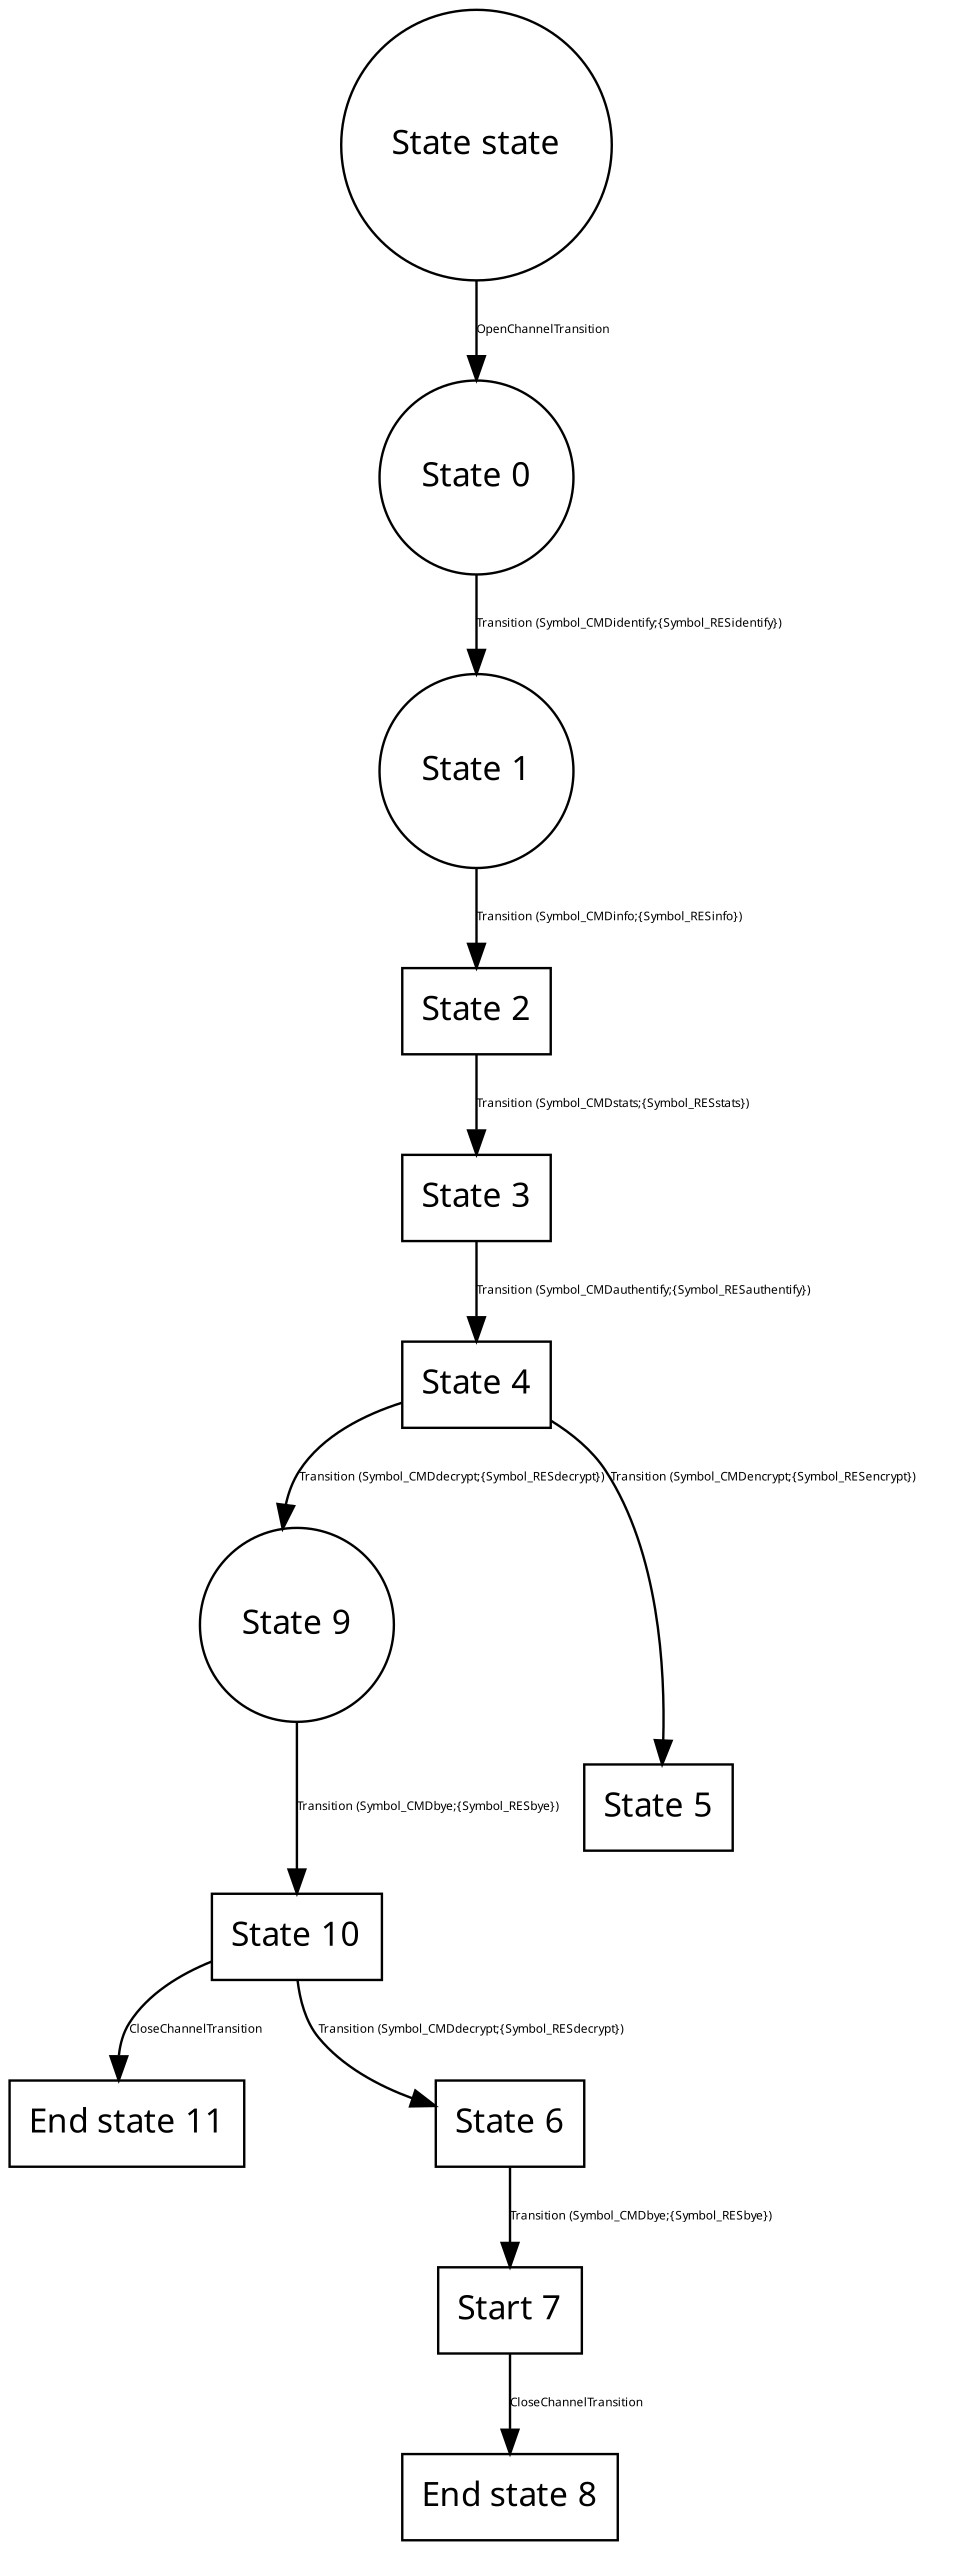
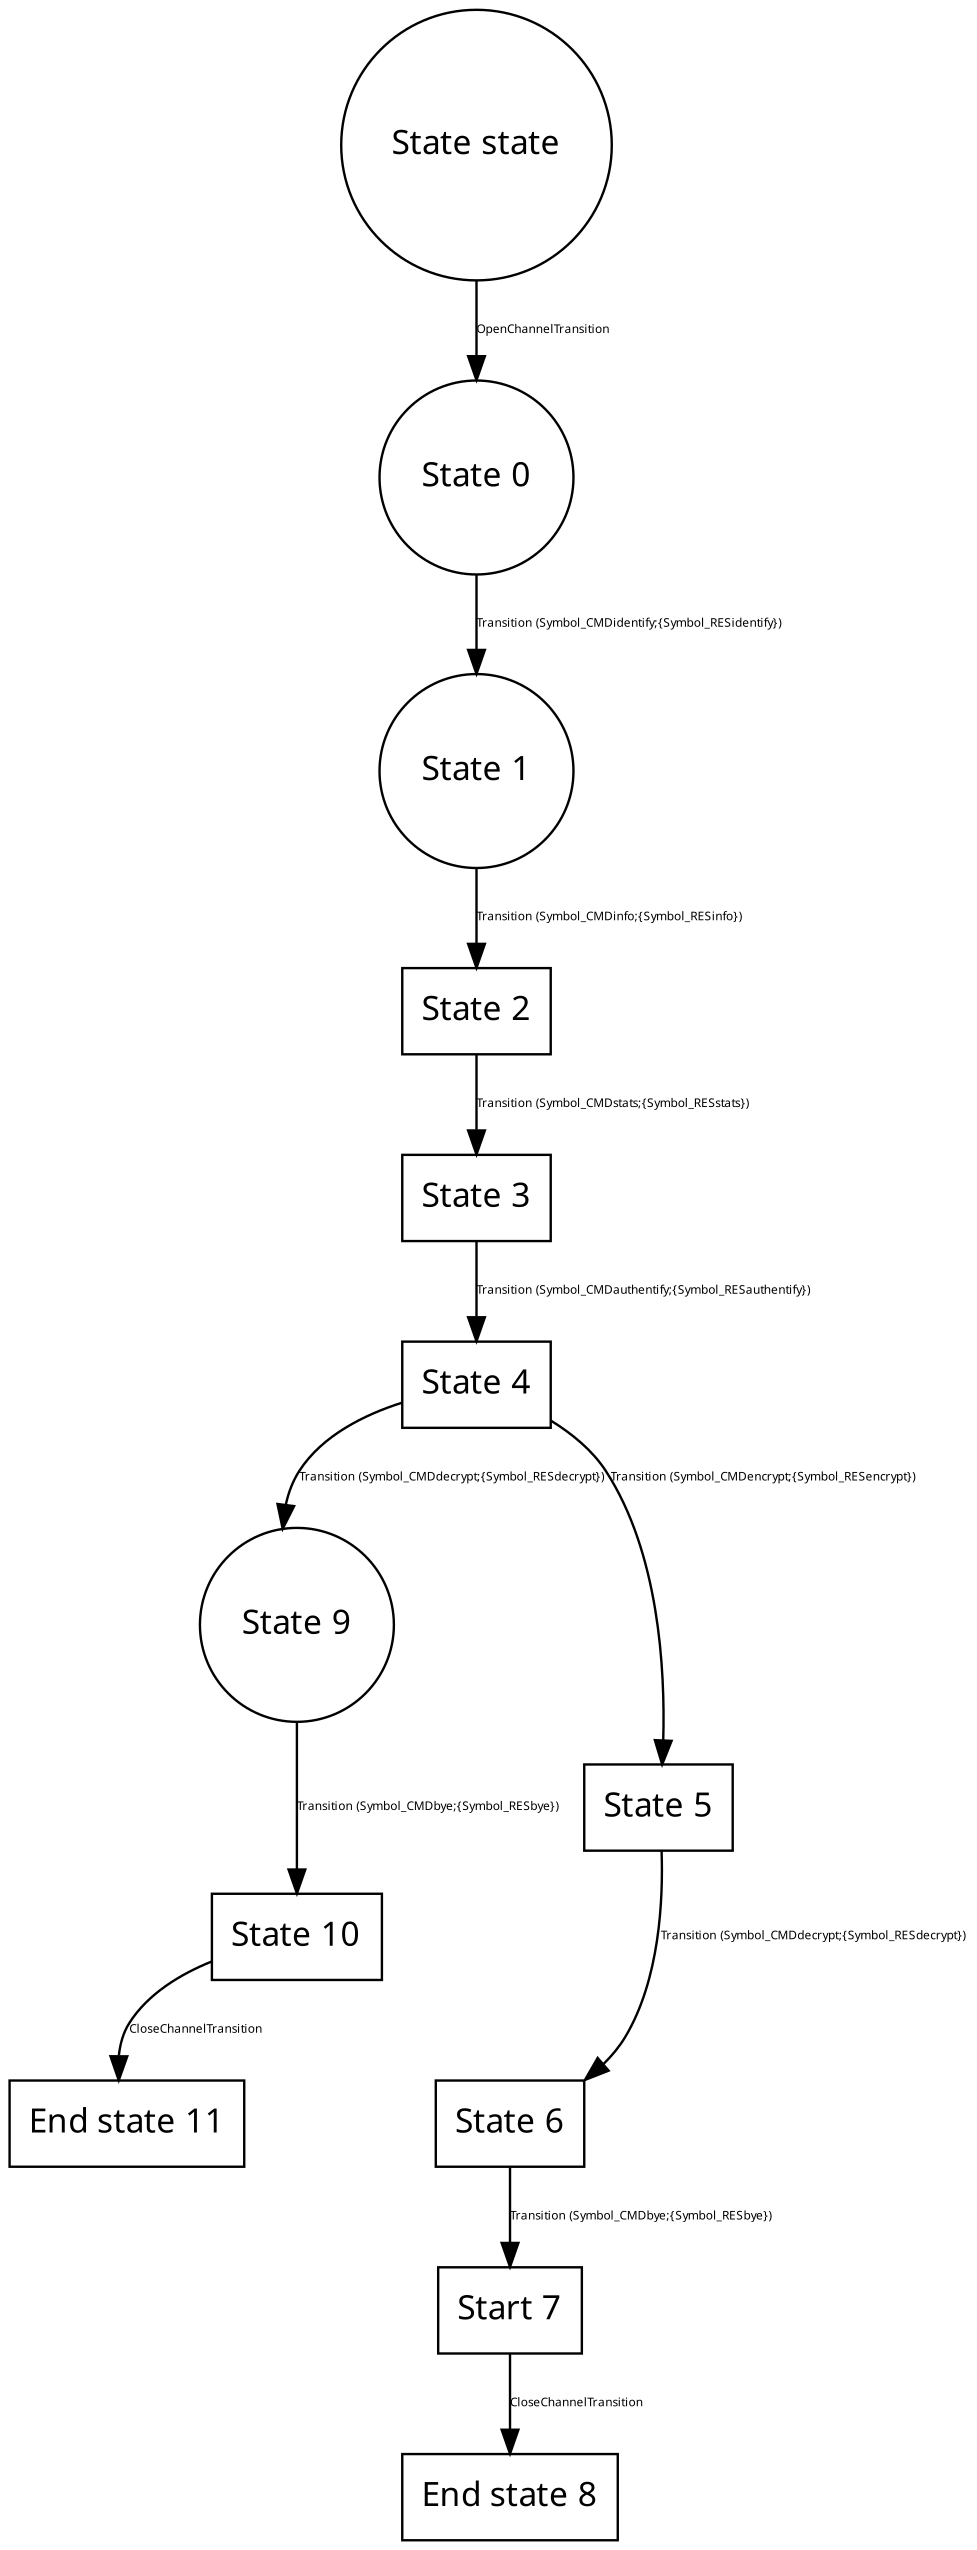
(336, 2056) -> (653, 1963)
